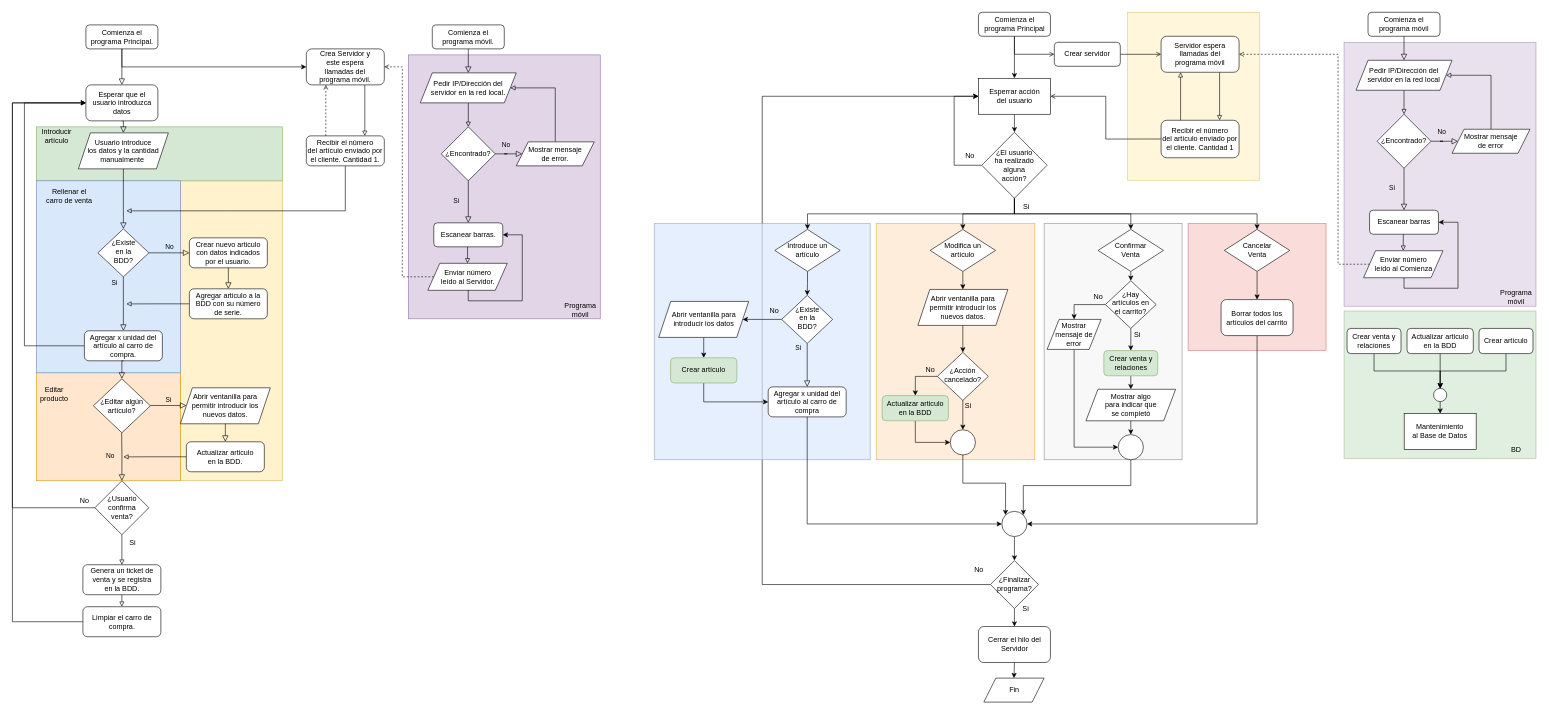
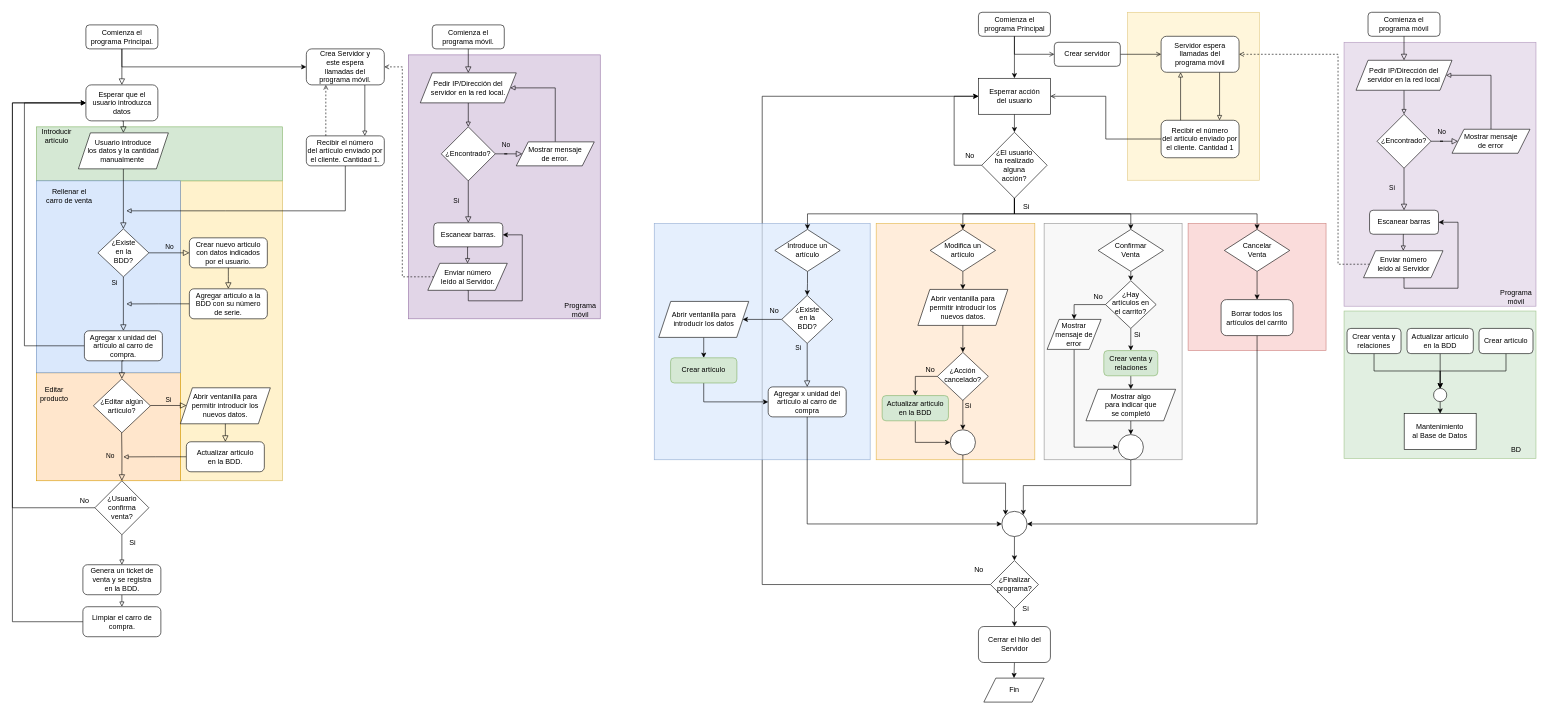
(1404, 264) -> (1404, 264)
